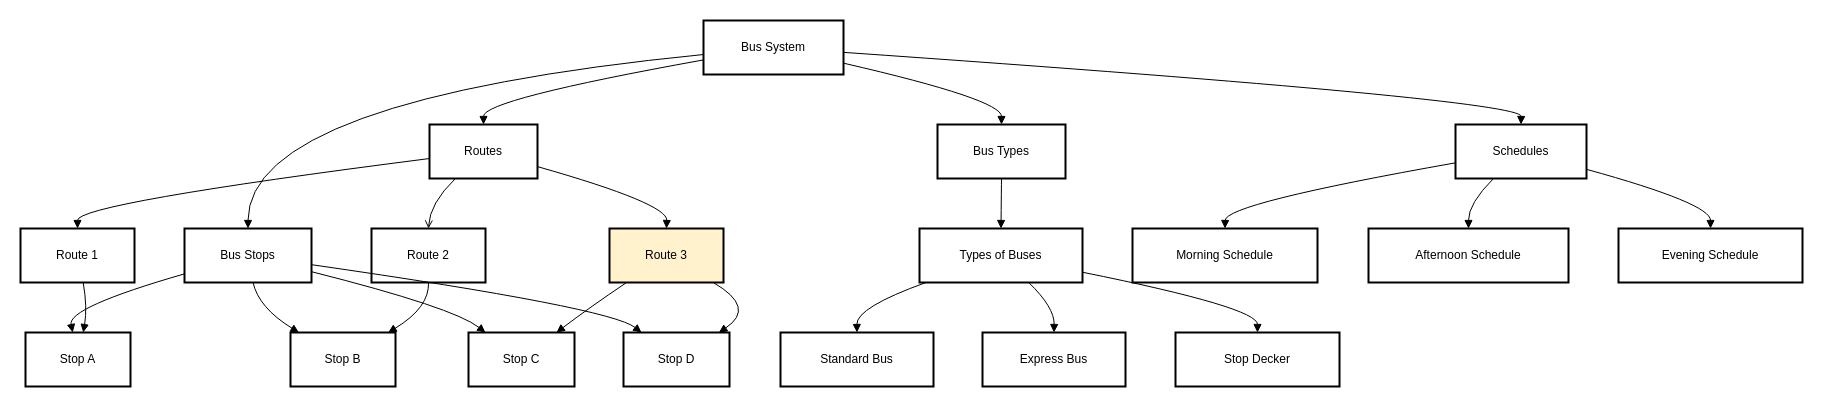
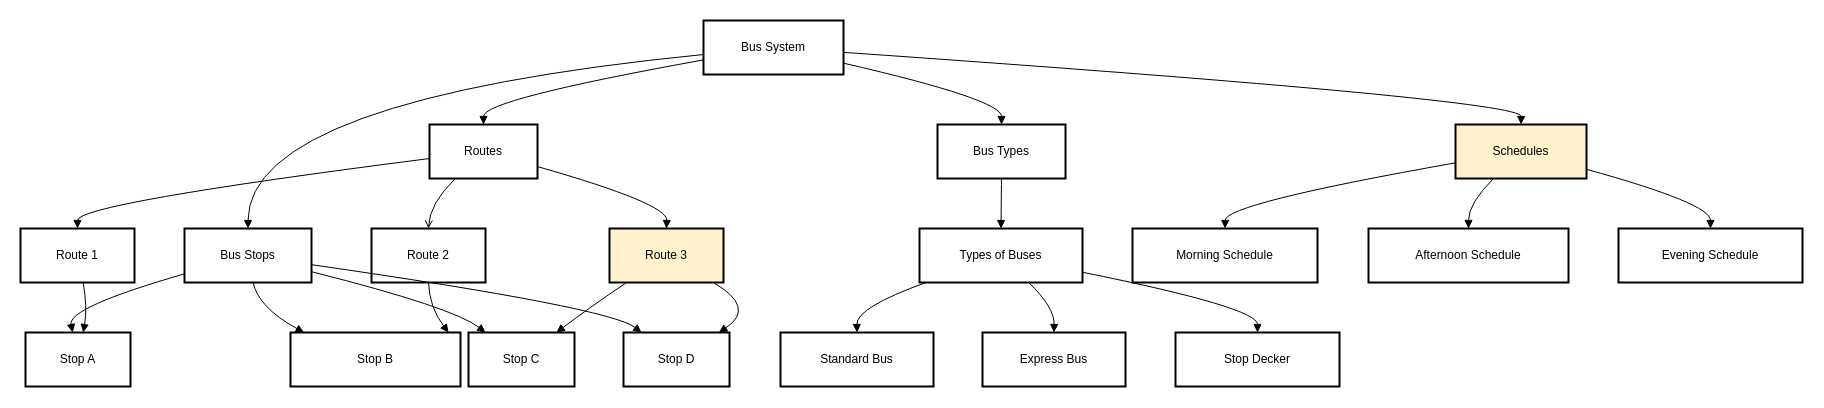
(1521, 152) -> (1521, 152)
(343, 360) -> (376, 360)
